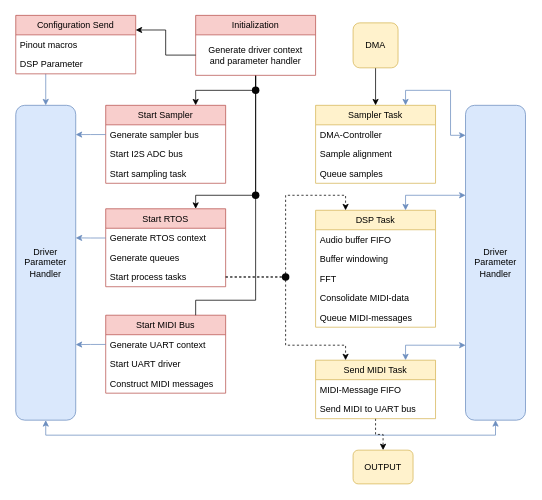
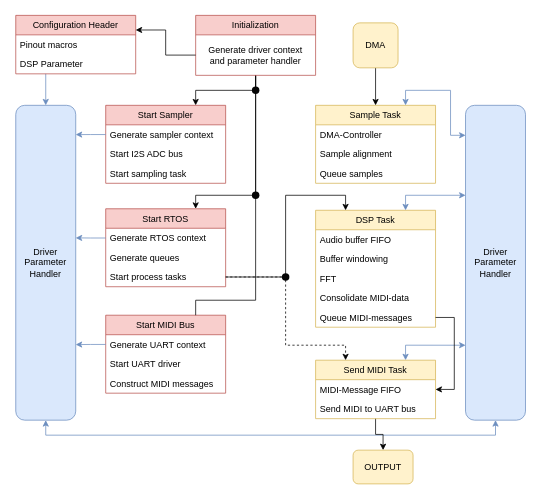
(75, 26) -> (75, 26)
(375, 116) -> (375, 116)
(156, 135) -> (166, 135)
(285, 199) -> (285, 199)
none -> (454, 352)
(375, 426) -> (375, 426)
